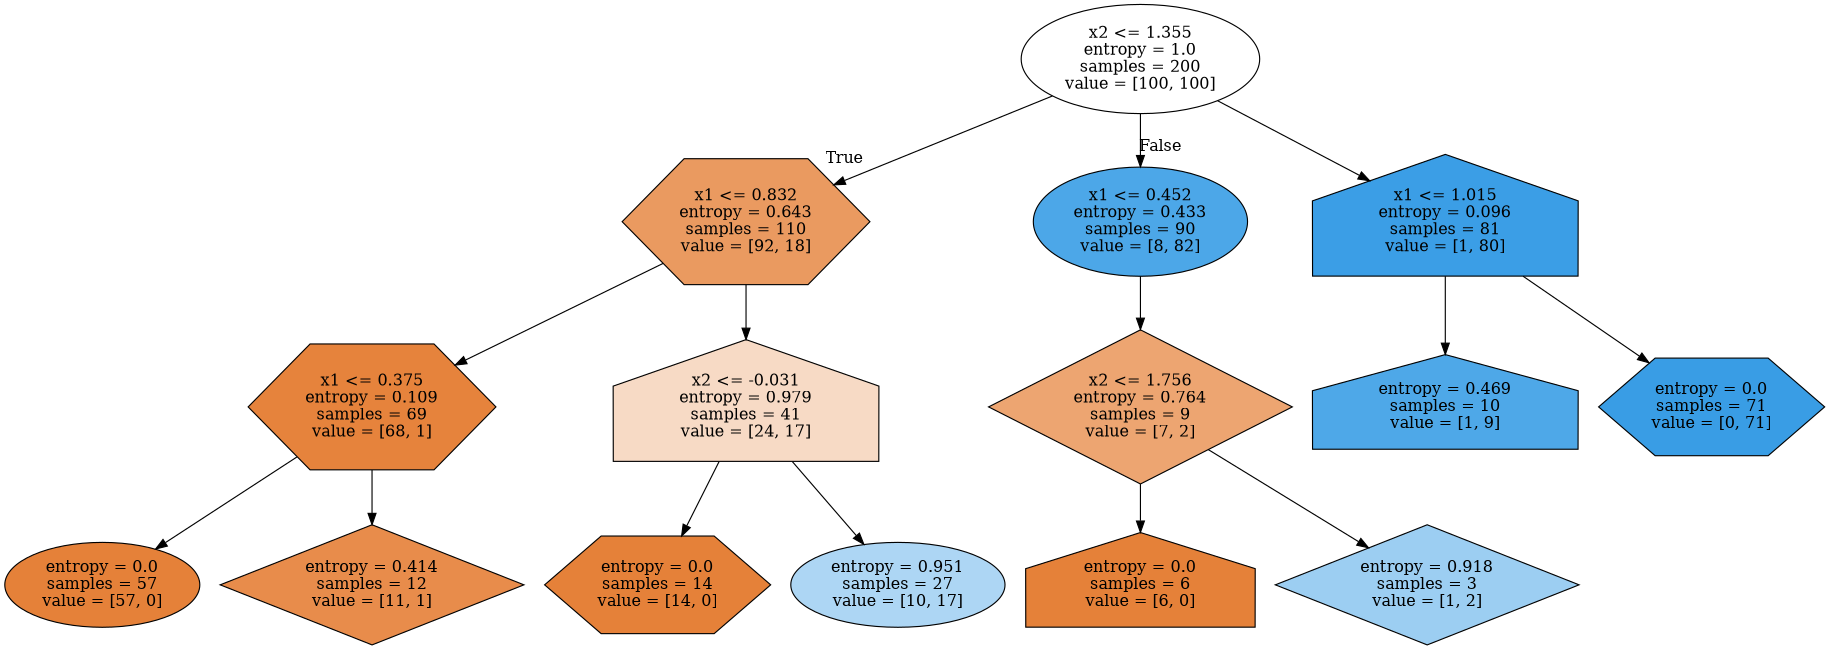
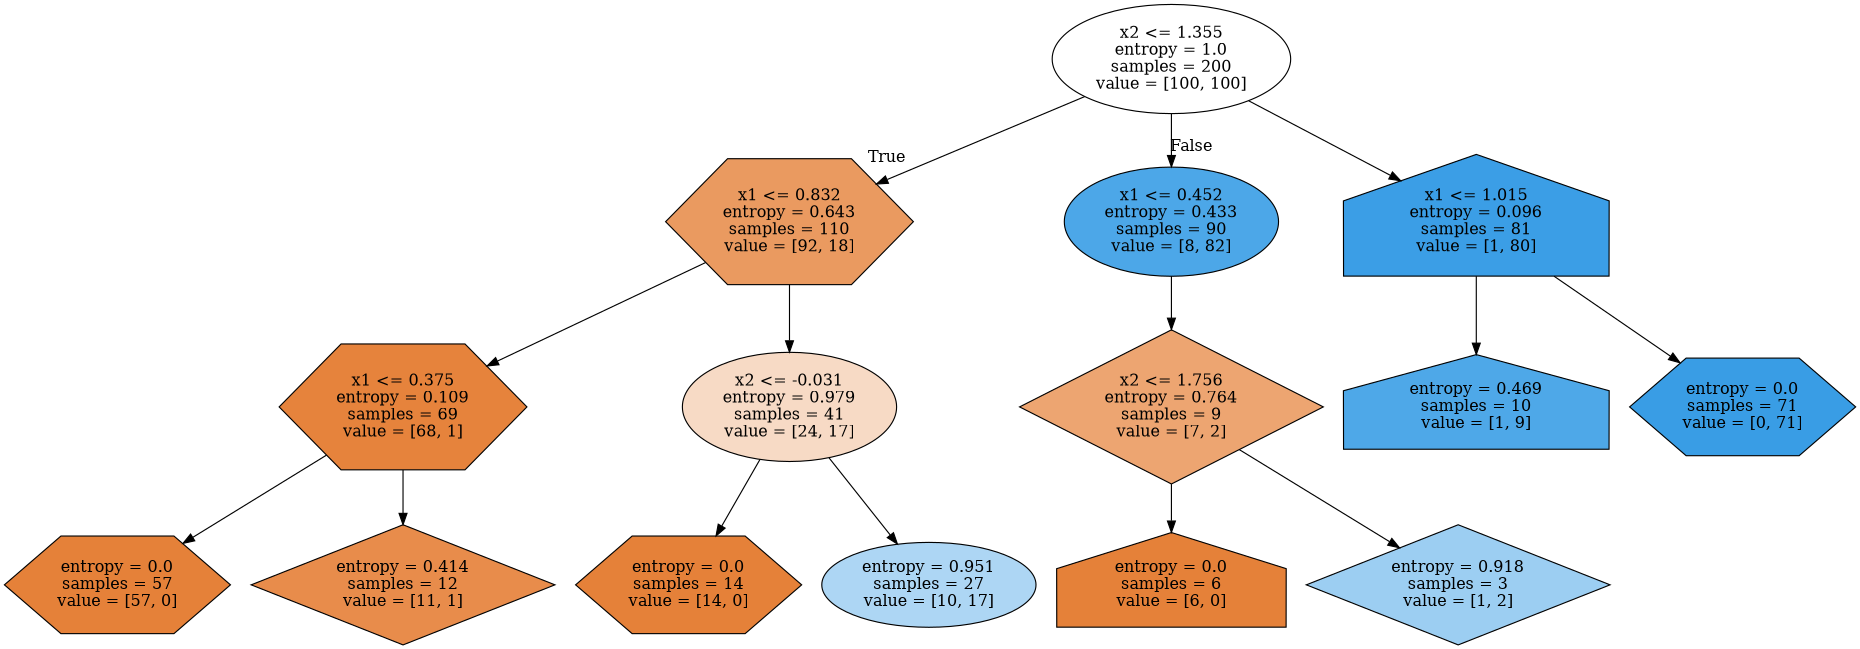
(746, 407) -> (789, 407)
(102, 585) -> (117, 585)
